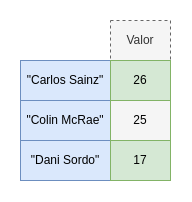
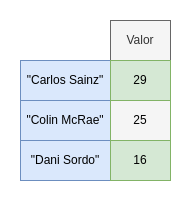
(141, 41) -> (141, 41)
(141, 81) -> (141, 81)
(141, 161) -> (141, 161)
